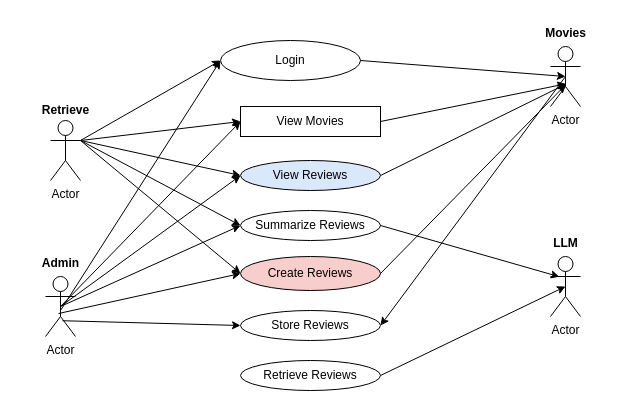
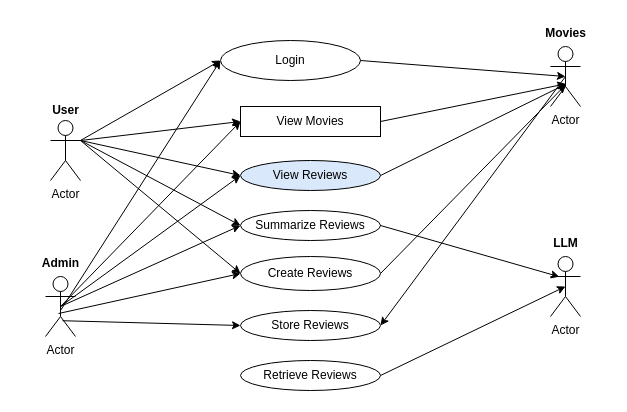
(66, 111) -> (66, 111)
(311, 274) -> (311, 274)
